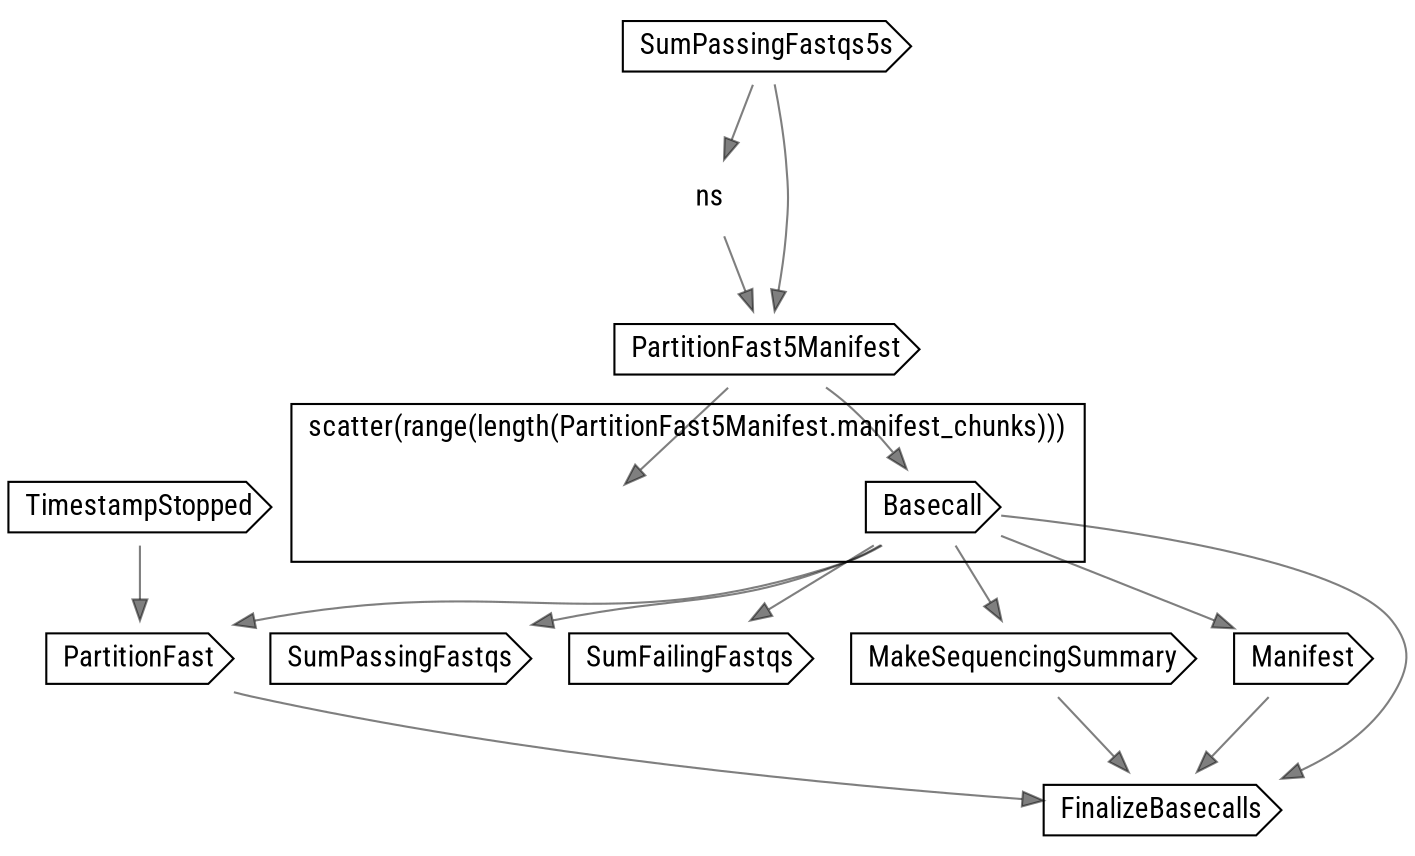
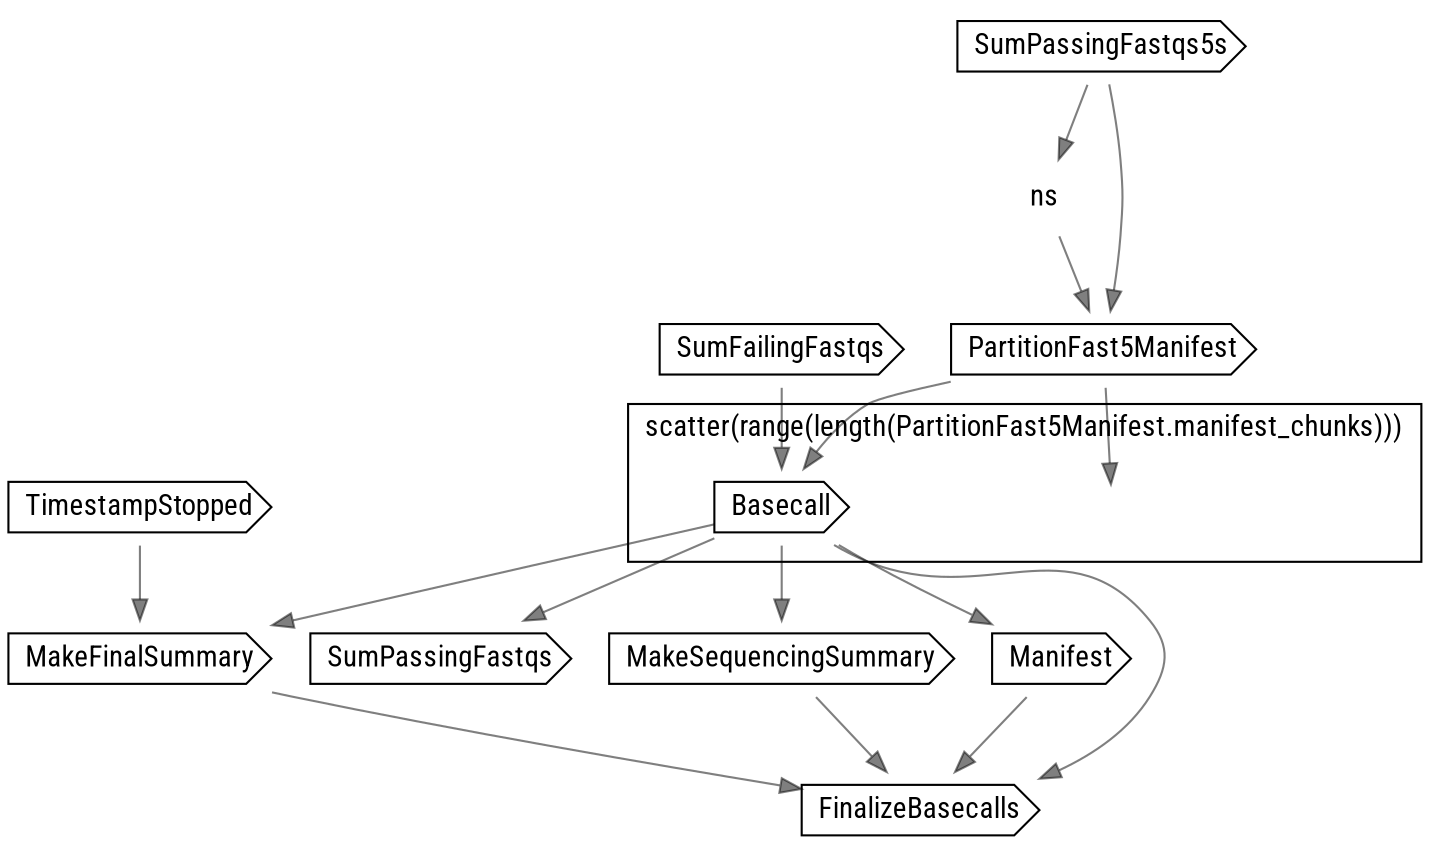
(795, 593) -> (782, 418)
(140, 659) -> (140, 659)
